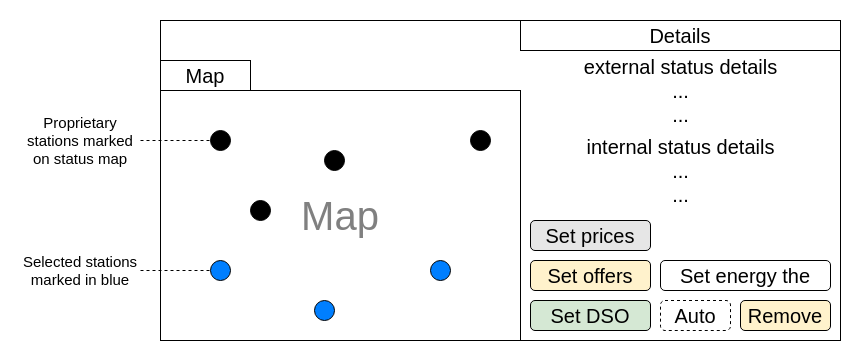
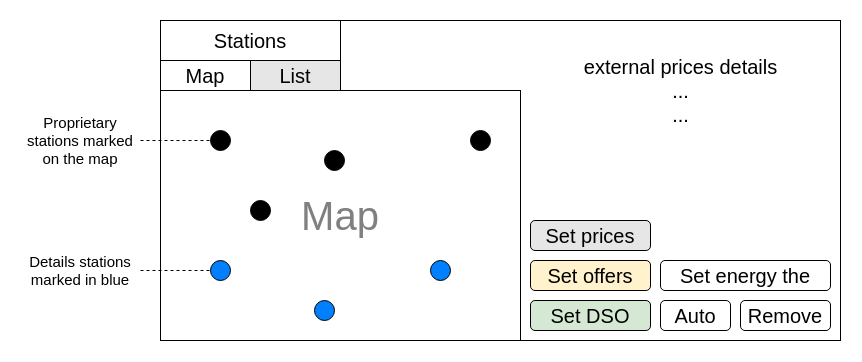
(681, 36) -> none
none -> (251, 41)
none -> (296, 76)
(681, 91) -> (681, 91)
(81, 141) -> (81, 141)
(681, 171) -> none
(81, 271) -> (81, 271)
(696, 316) -> (696, 316)
(786, 316) -> (786, 316)
